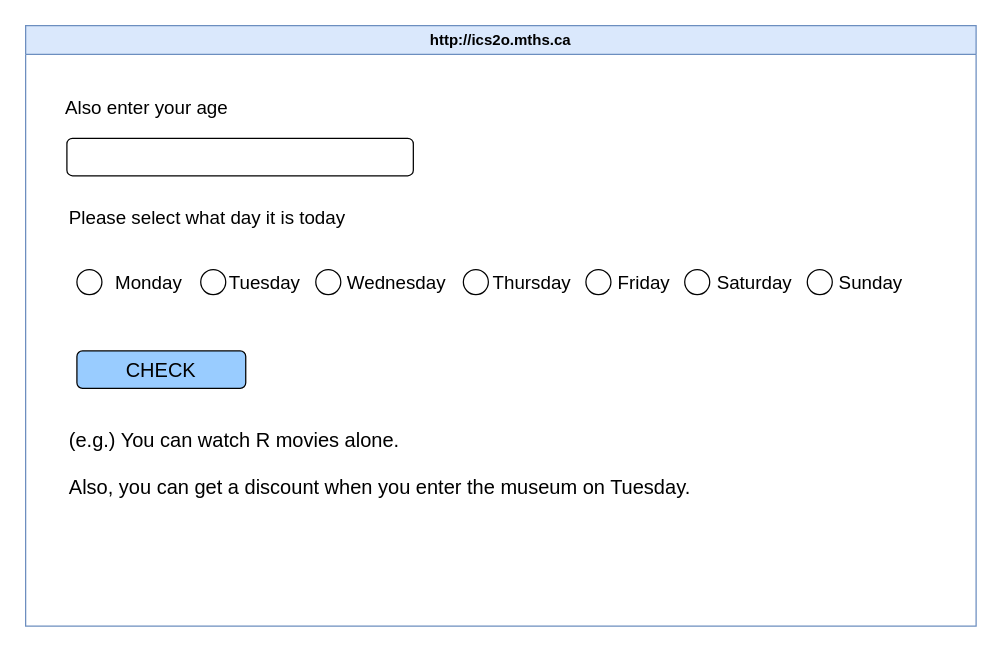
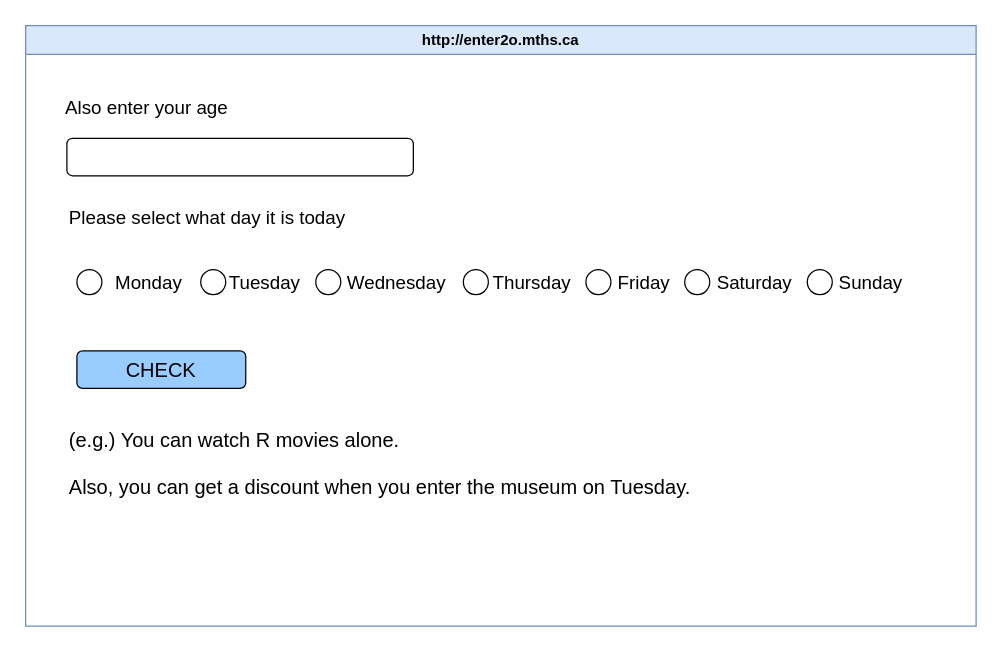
(501, 41) -> (501, 41)
